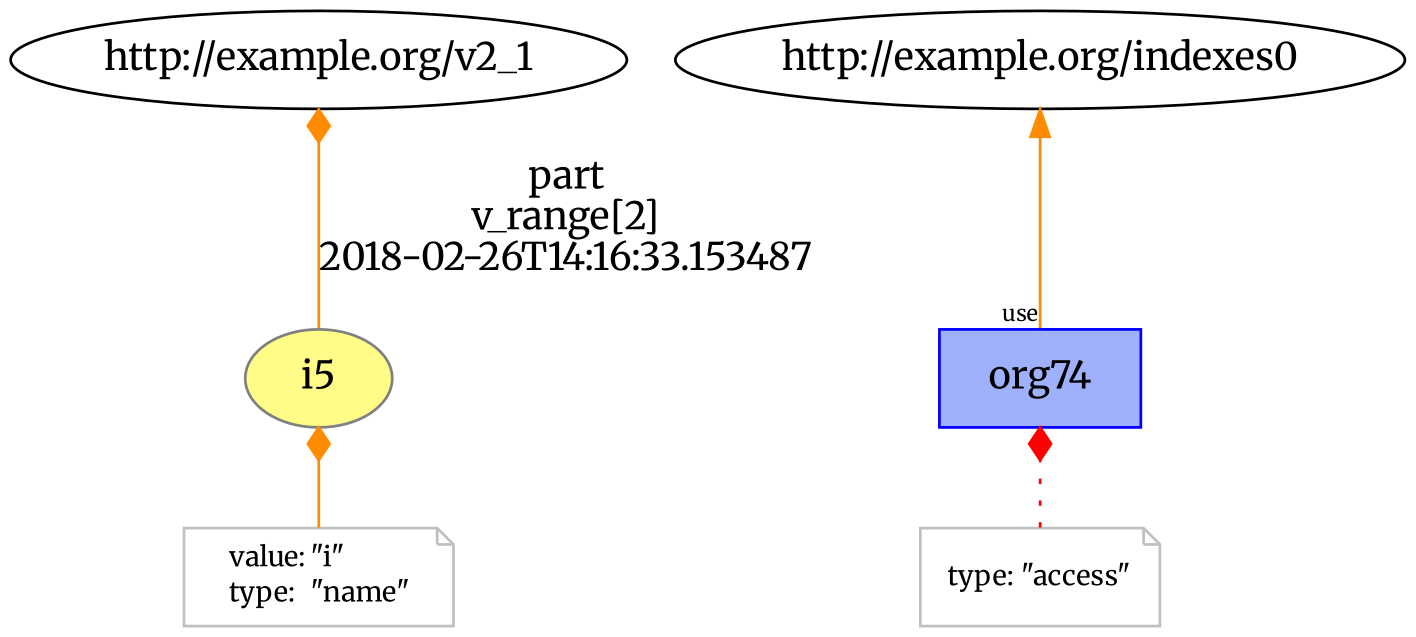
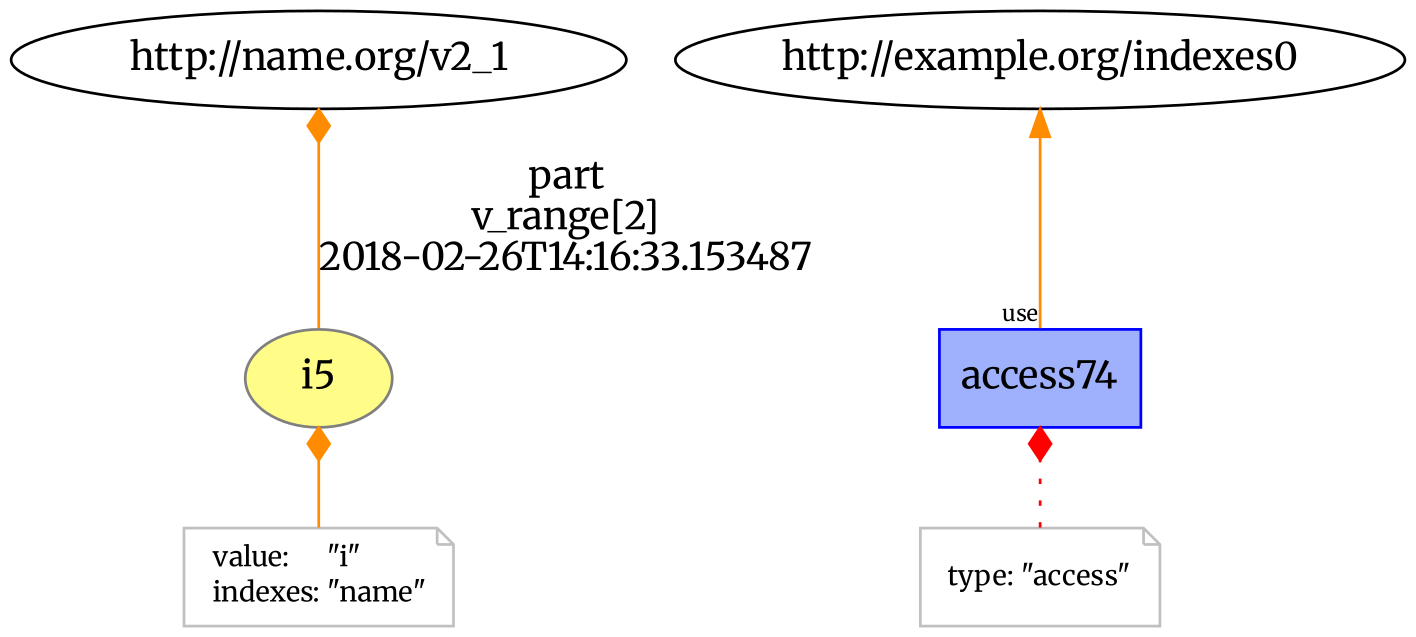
(319, 60) -> (319, 60)
(1040, 378) -> (1040, 378)
(263, 593) -> (267, 593)
